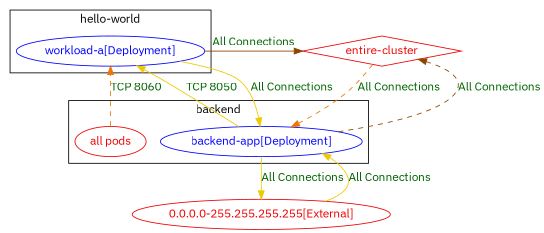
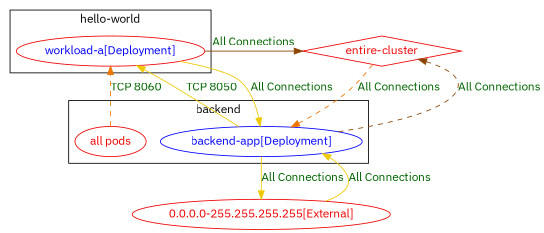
(111, 51) -> (111, 51)
